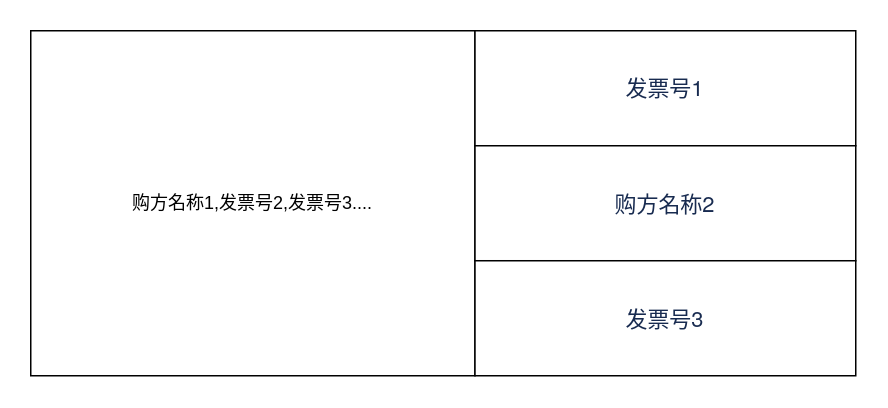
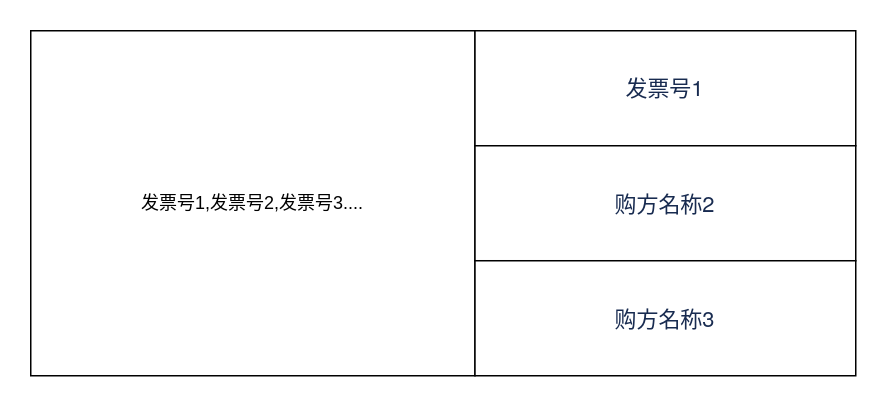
(253, 203) -> (253, 203)
(665, 319) -> (665, 319)
